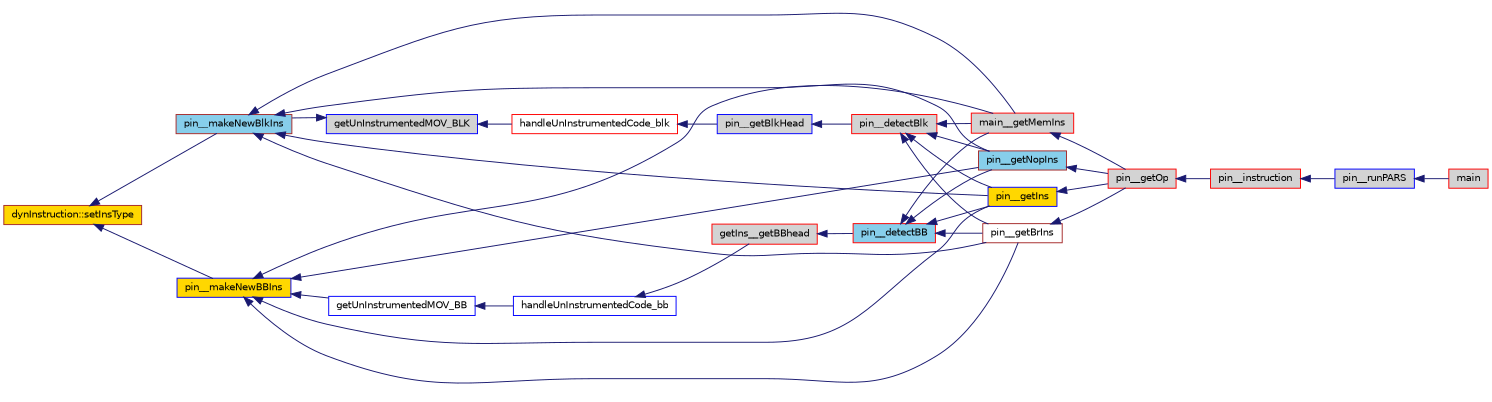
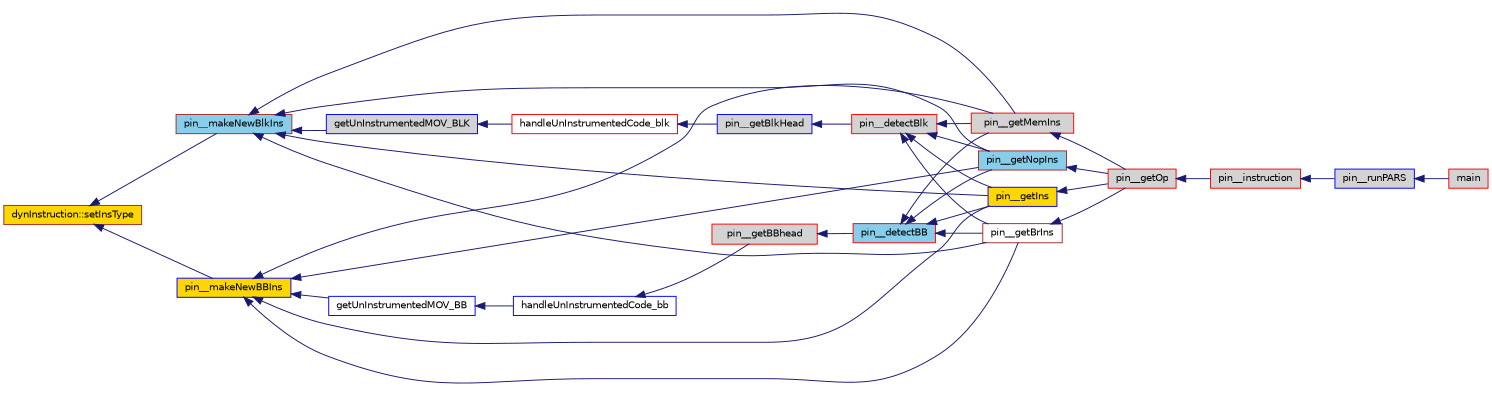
(304, 118) -> (314, 131)
(1022, 123) -> (1022, 123)
(765, 234) -> (765, 234)
